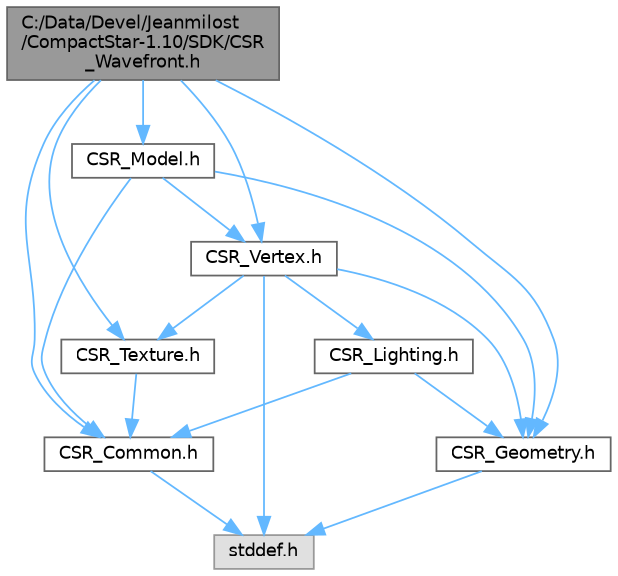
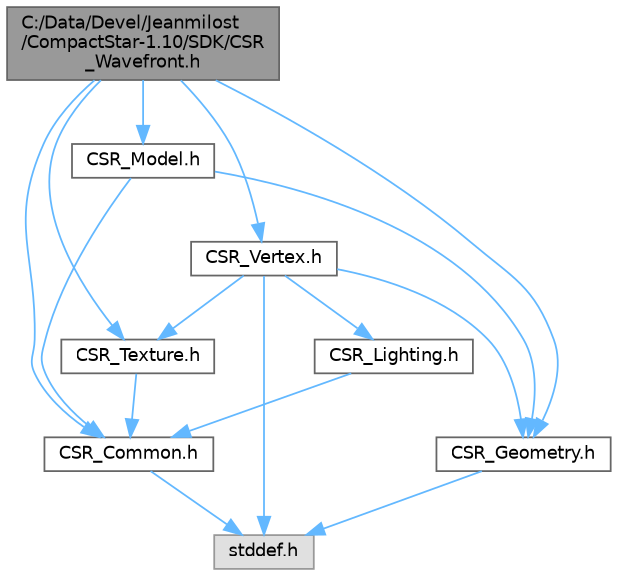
(196, 204) -> none
(451, 400) -> none
